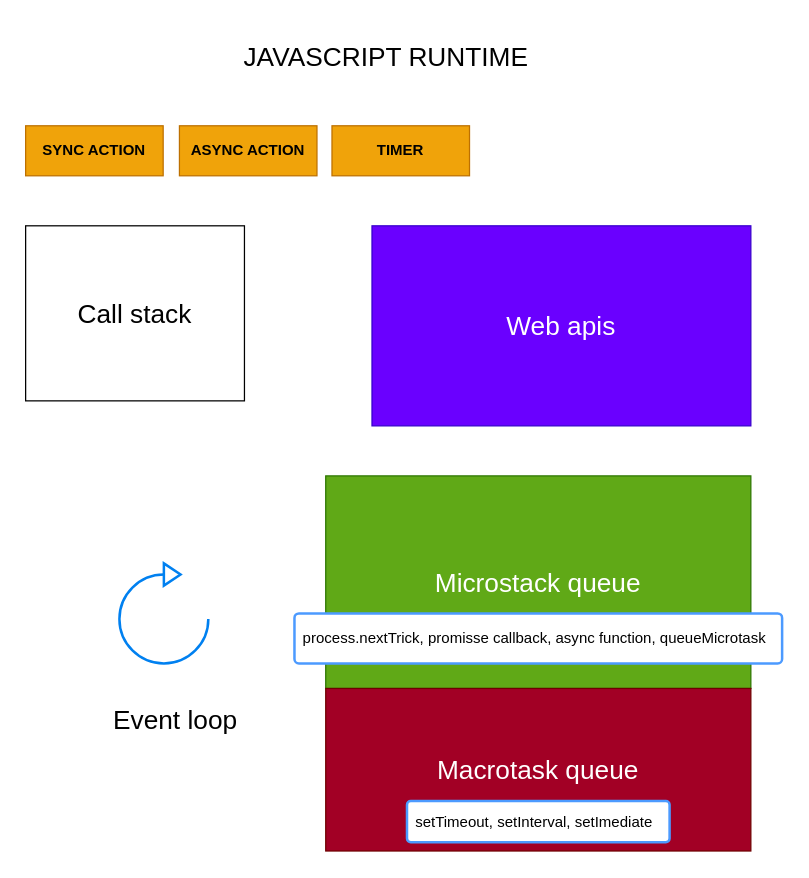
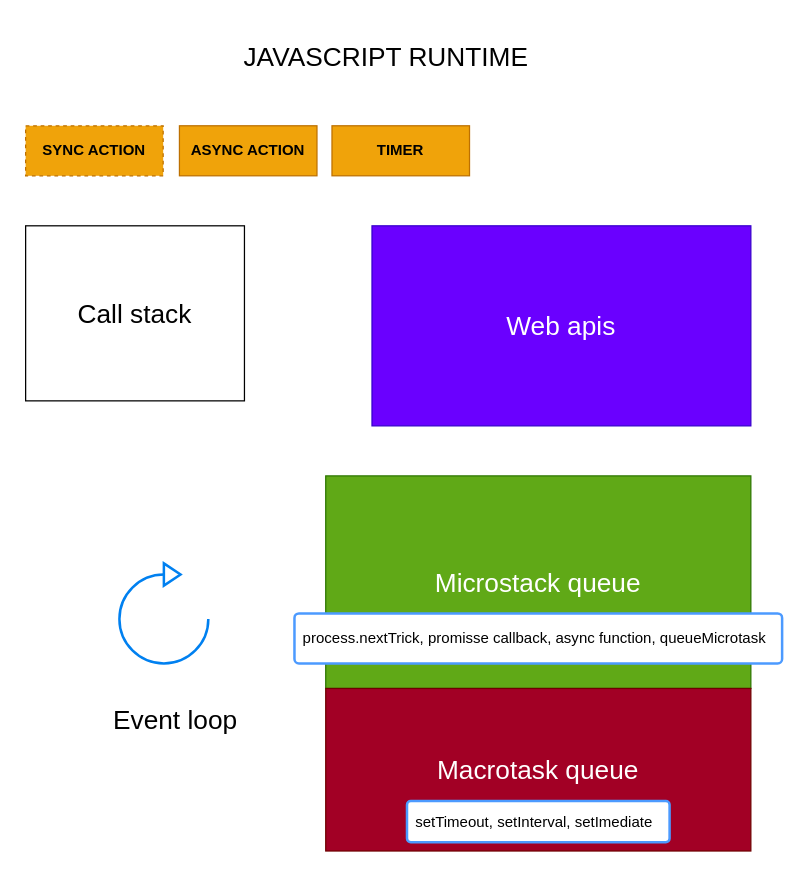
(94, 151) -> (94, 151)
